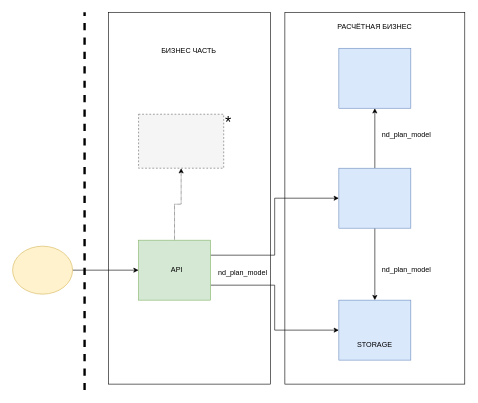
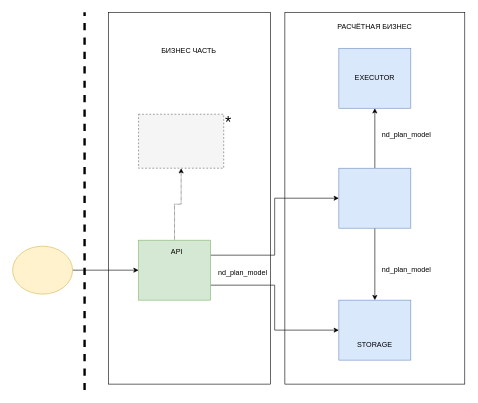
none -> (375, 78)
(177, 270) -> (177, 252)
